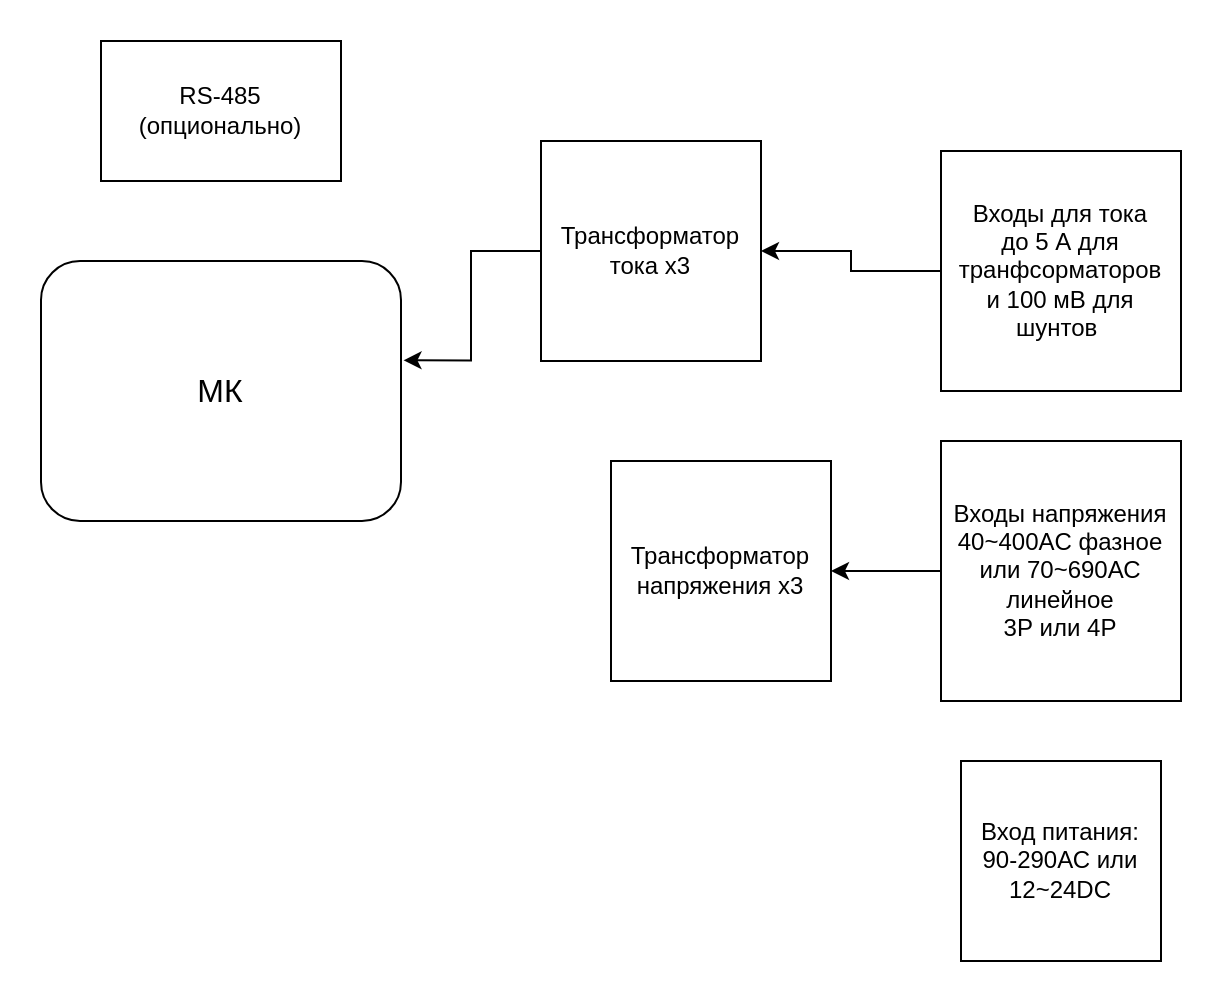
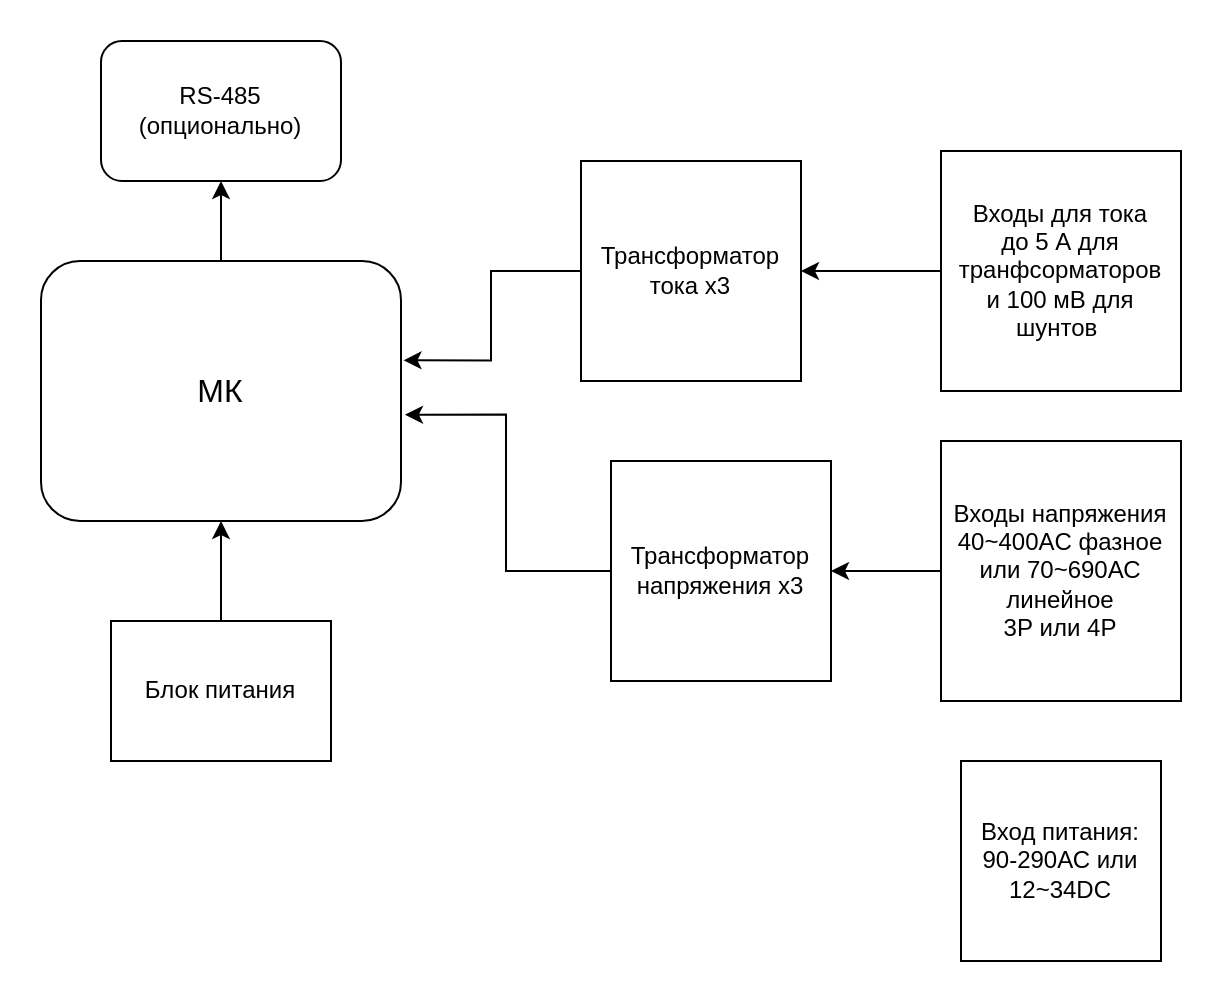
(221, 111) -> (221, 111)
none -> (221, 228)
(651, 251) -> (691, 271)
none -> (506, 502)
none -> (221, 578)
none -> (221, 691)
(1061, 861) -> (1061, 861)
